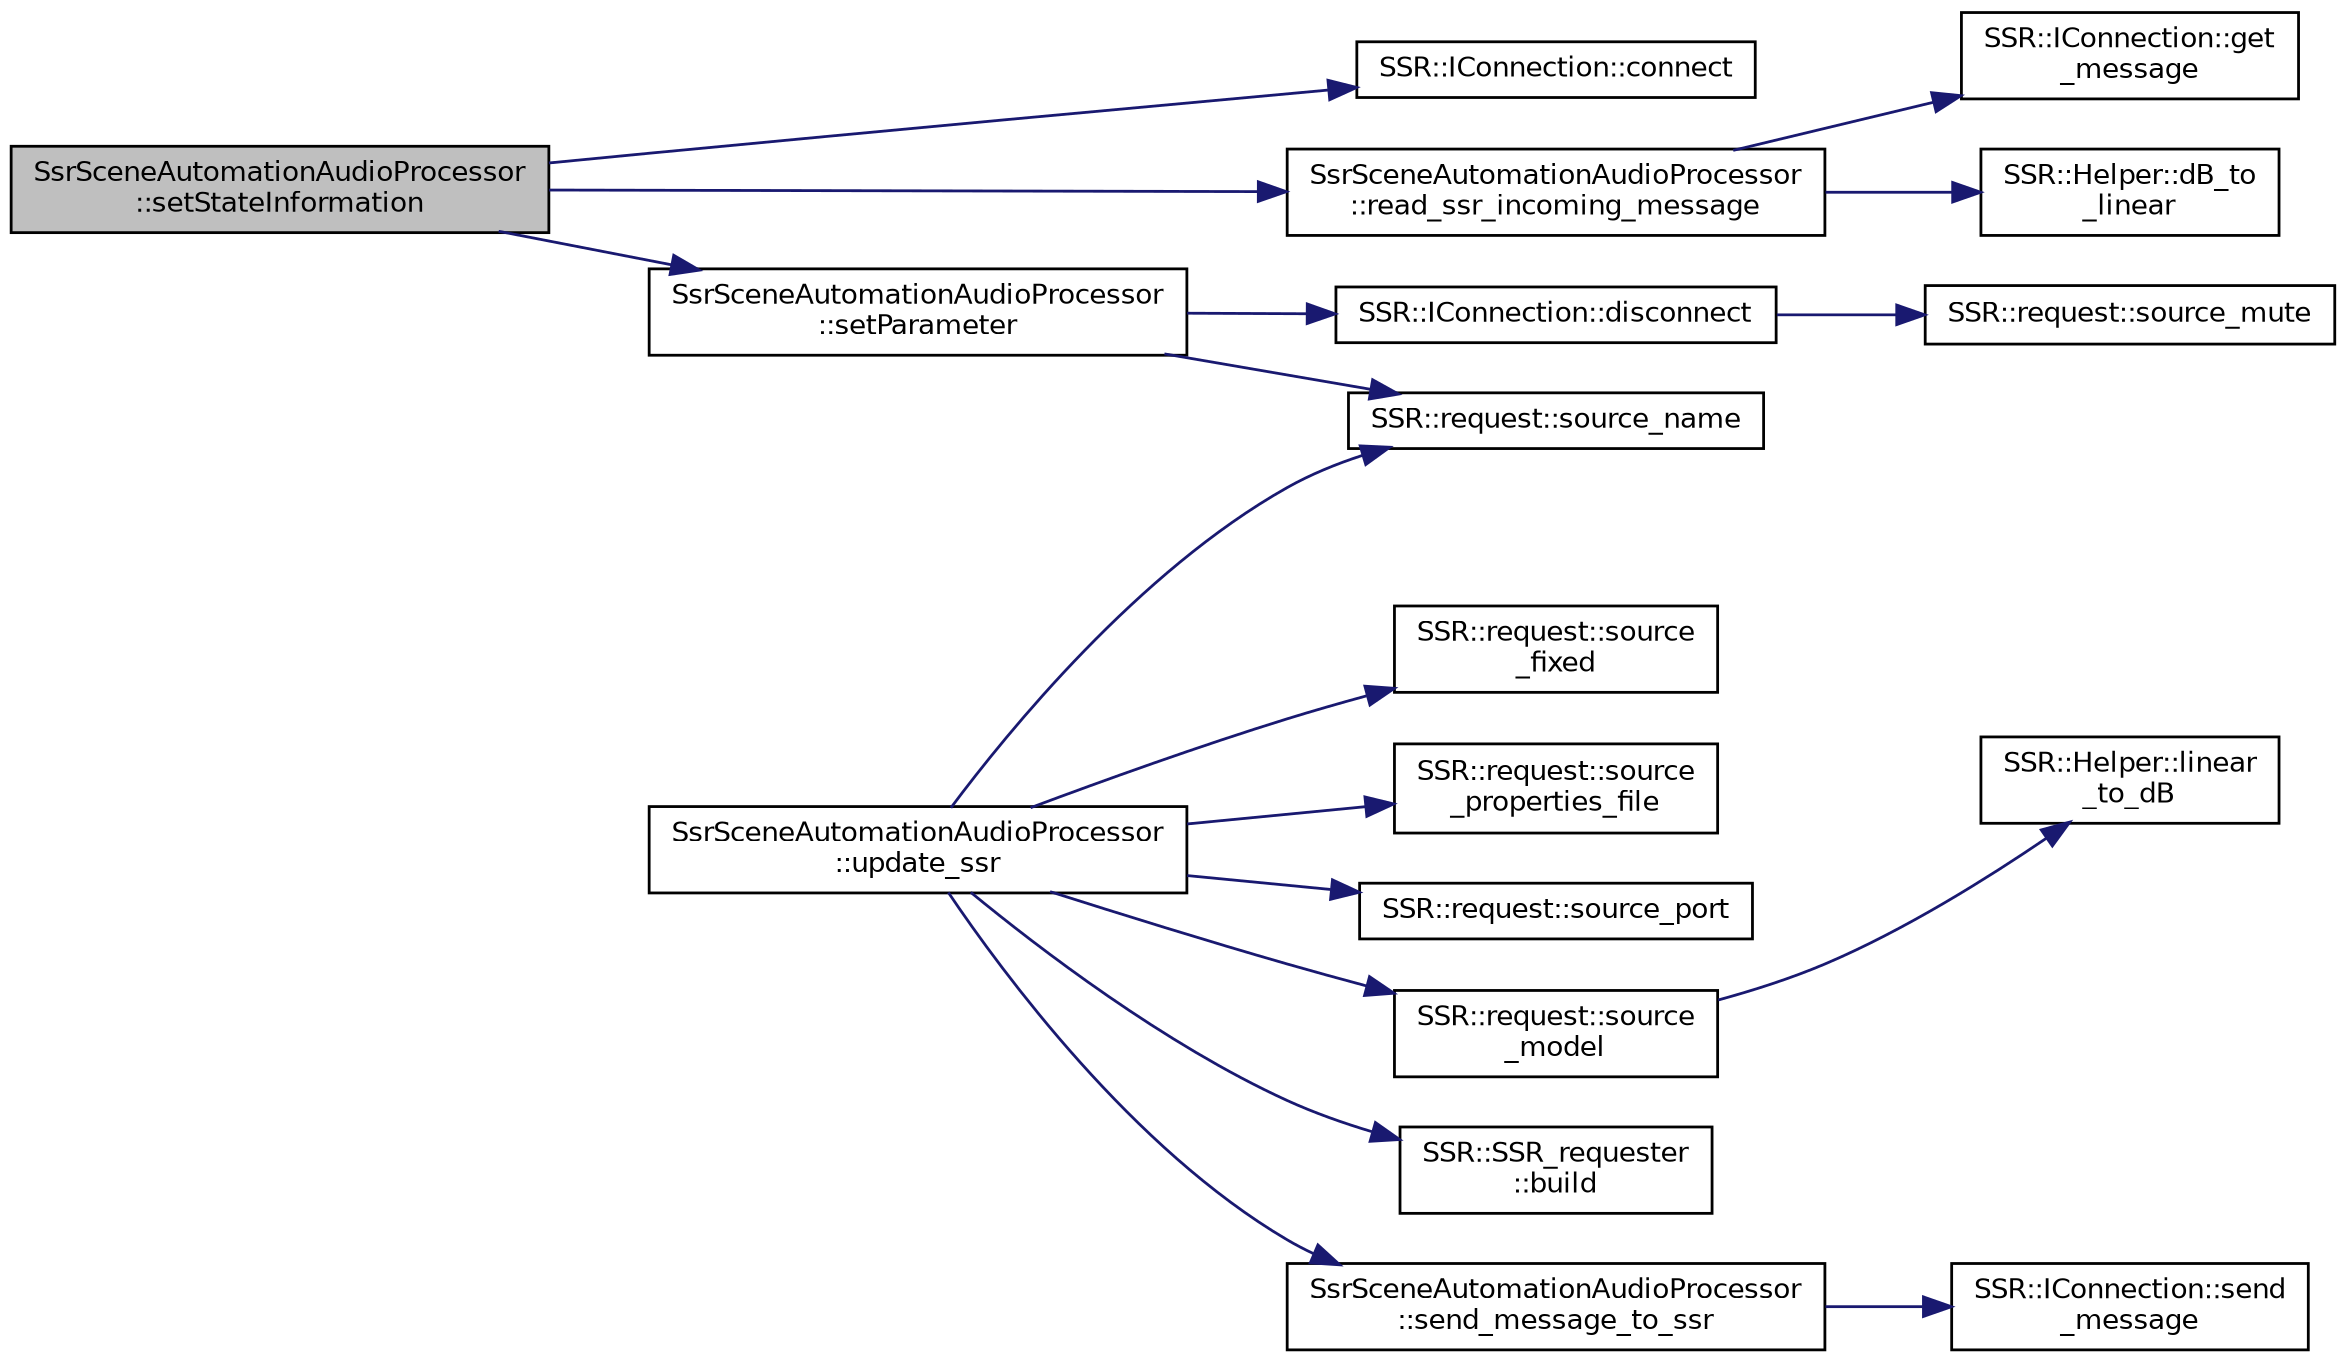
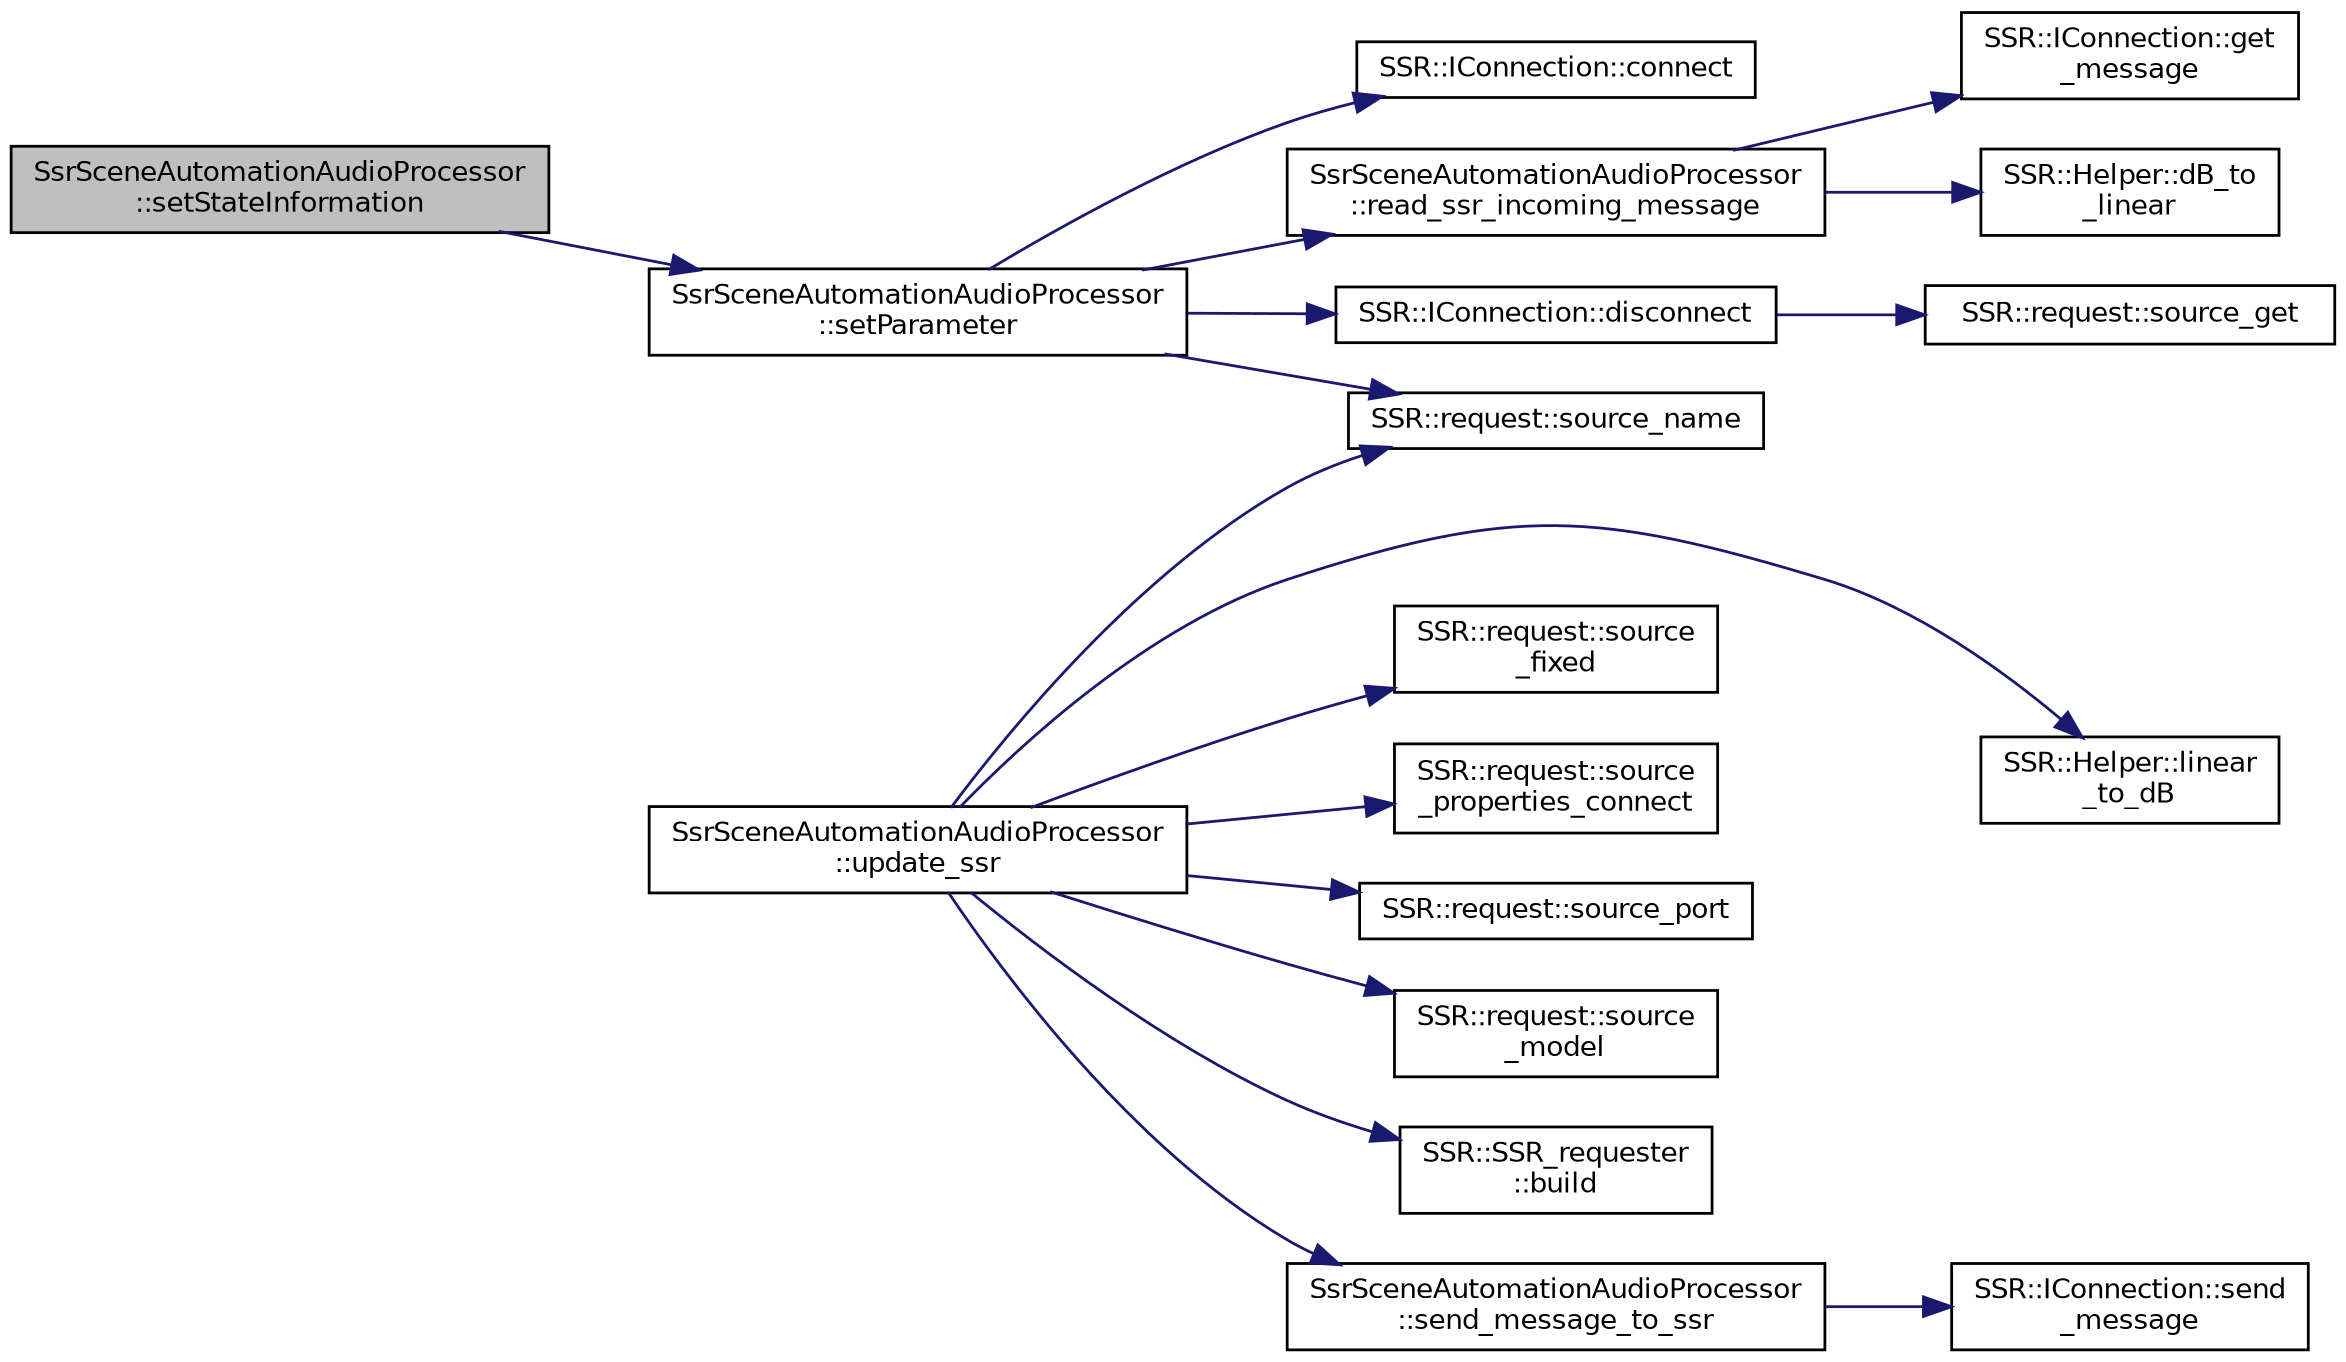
(938, 126) -> (1166, 173)
(903, 191) -> (1223, 255)
(2130, 315) -> (2130, 315)
(1556, 788) -> (1556, 788)
(1889, 933) -> (1493, 529)
